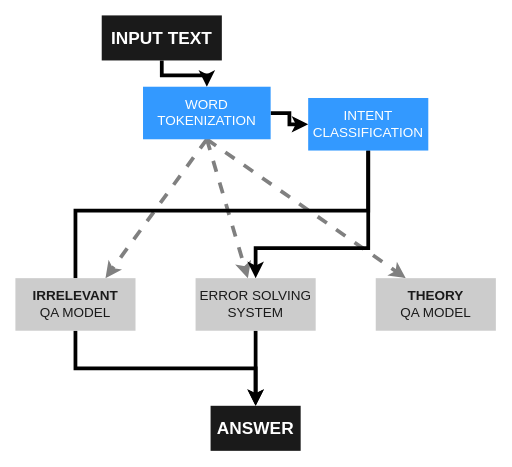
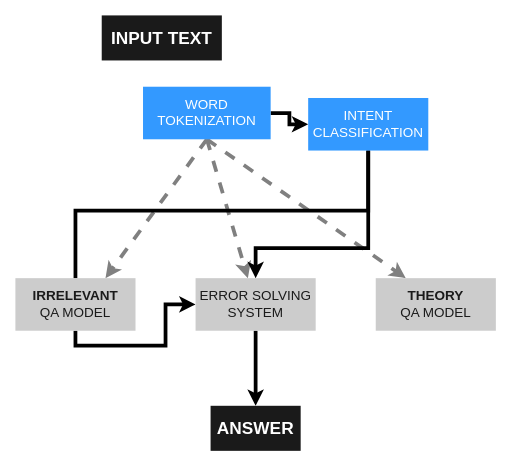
(177, 75) -> none
(151, 368) -> (148, 345)
